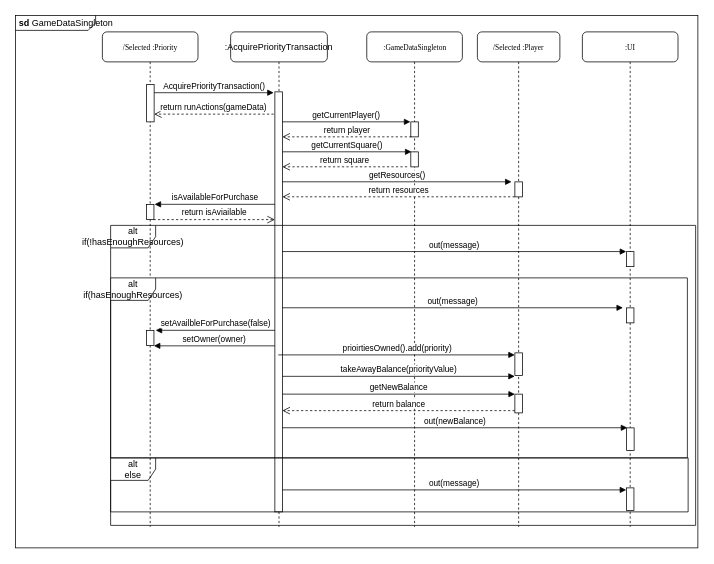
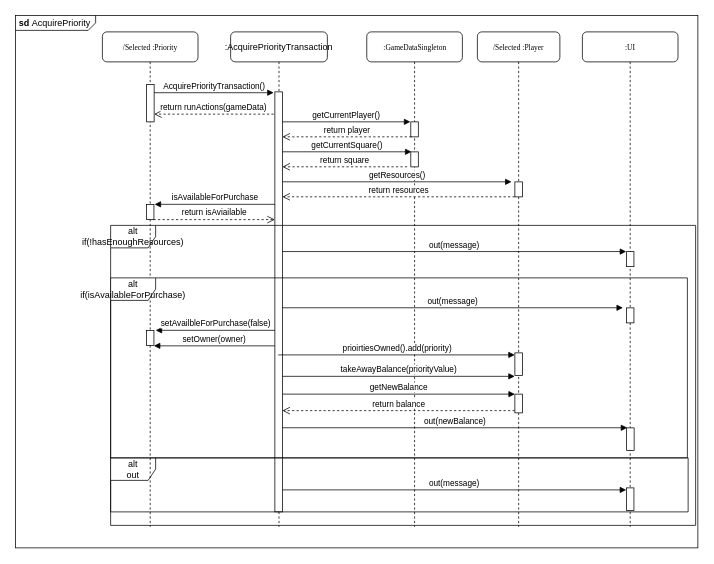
(63, 21) -> (57, 21)
(133, 289) -> (133, 289)
(133, 469) -> (133, 469)
